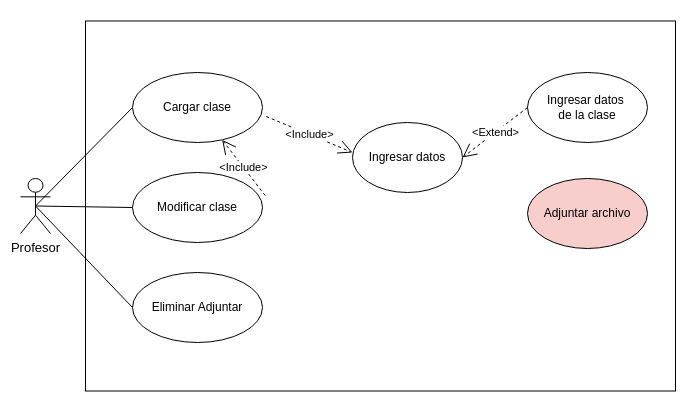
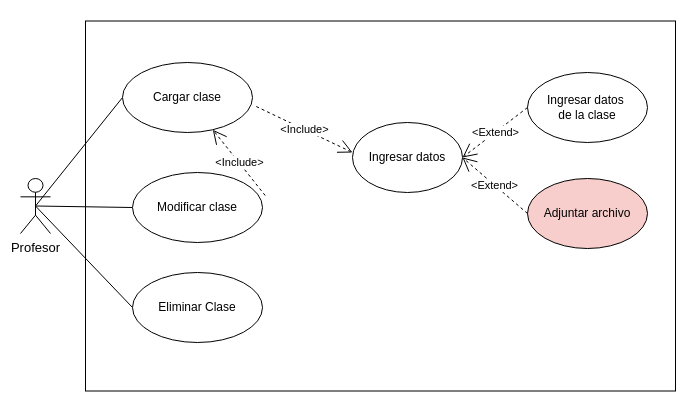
(198, 108) -> (188, 98)
none -> (496, 187)
(198, 308) -> (198, 308)
